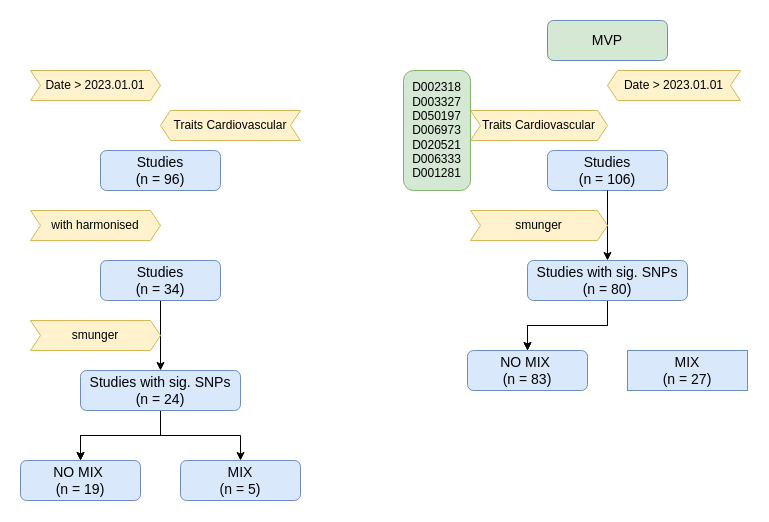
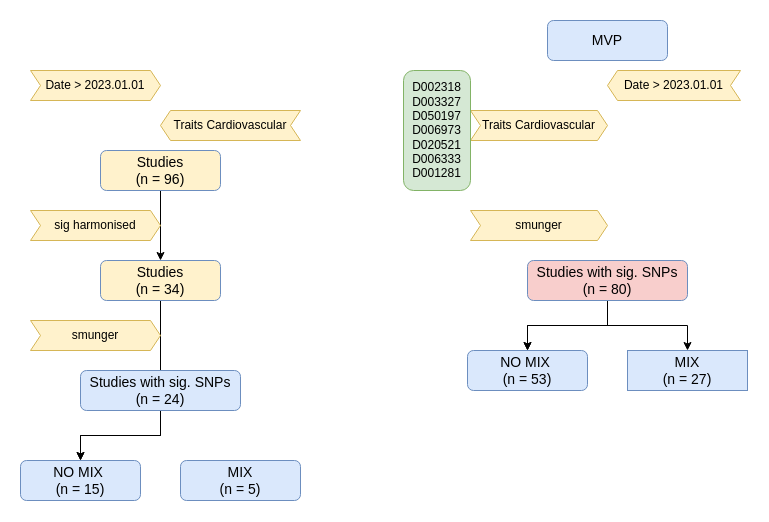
(608, 41) -> (608, 41)
(161, 171) -> (161, 171)
(608, 171) -> none
none -> (161, 222)
(608, 222) -> none
(96, 226) -> (96, 226)
(161, 281) -> (161, 281)
(608, 281) -> (608, 281)
none -> (657, 326)
(161, 362) -> (161, 365)
(528, 371) -> (528, 371)
(210, 436) -> none
(81, 481) -> (81, 481)
